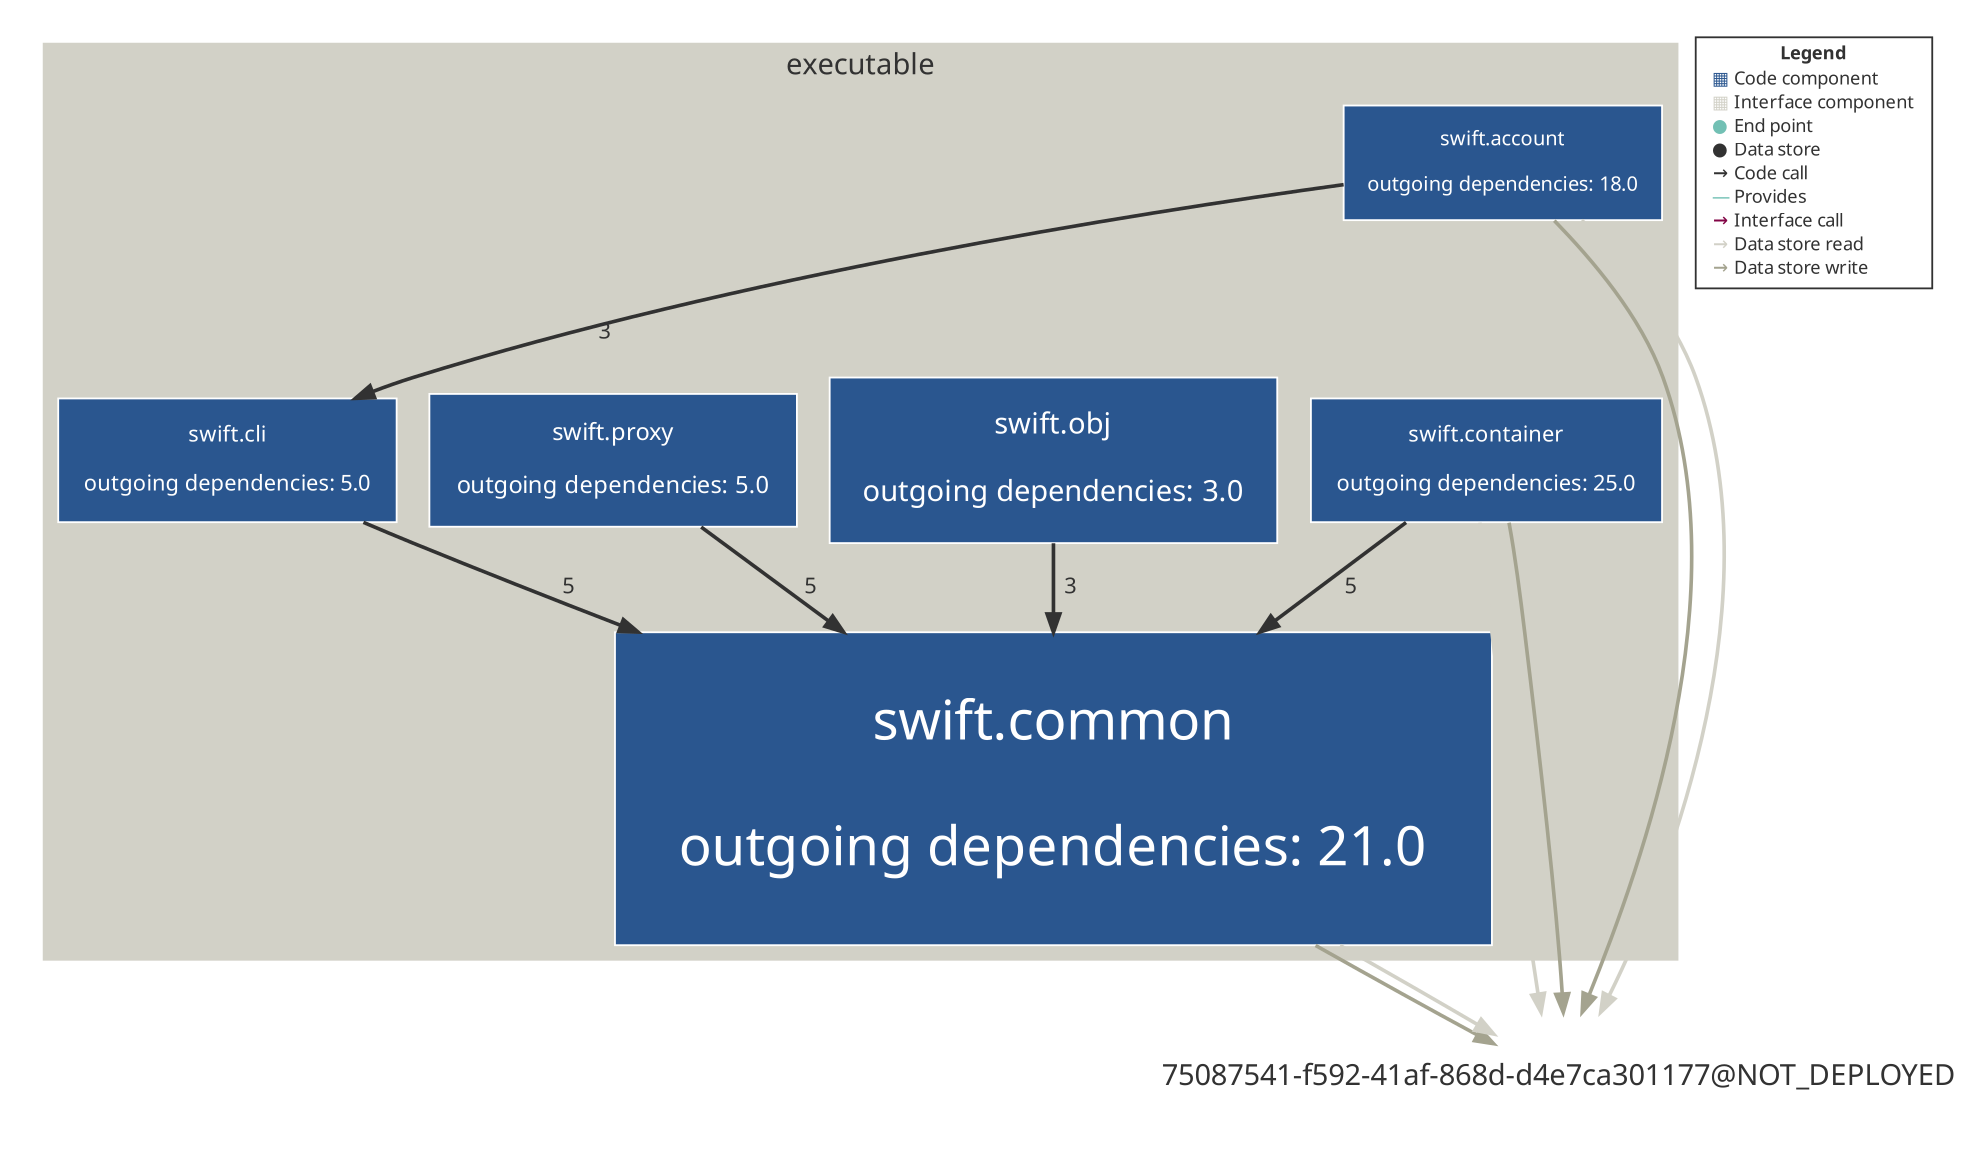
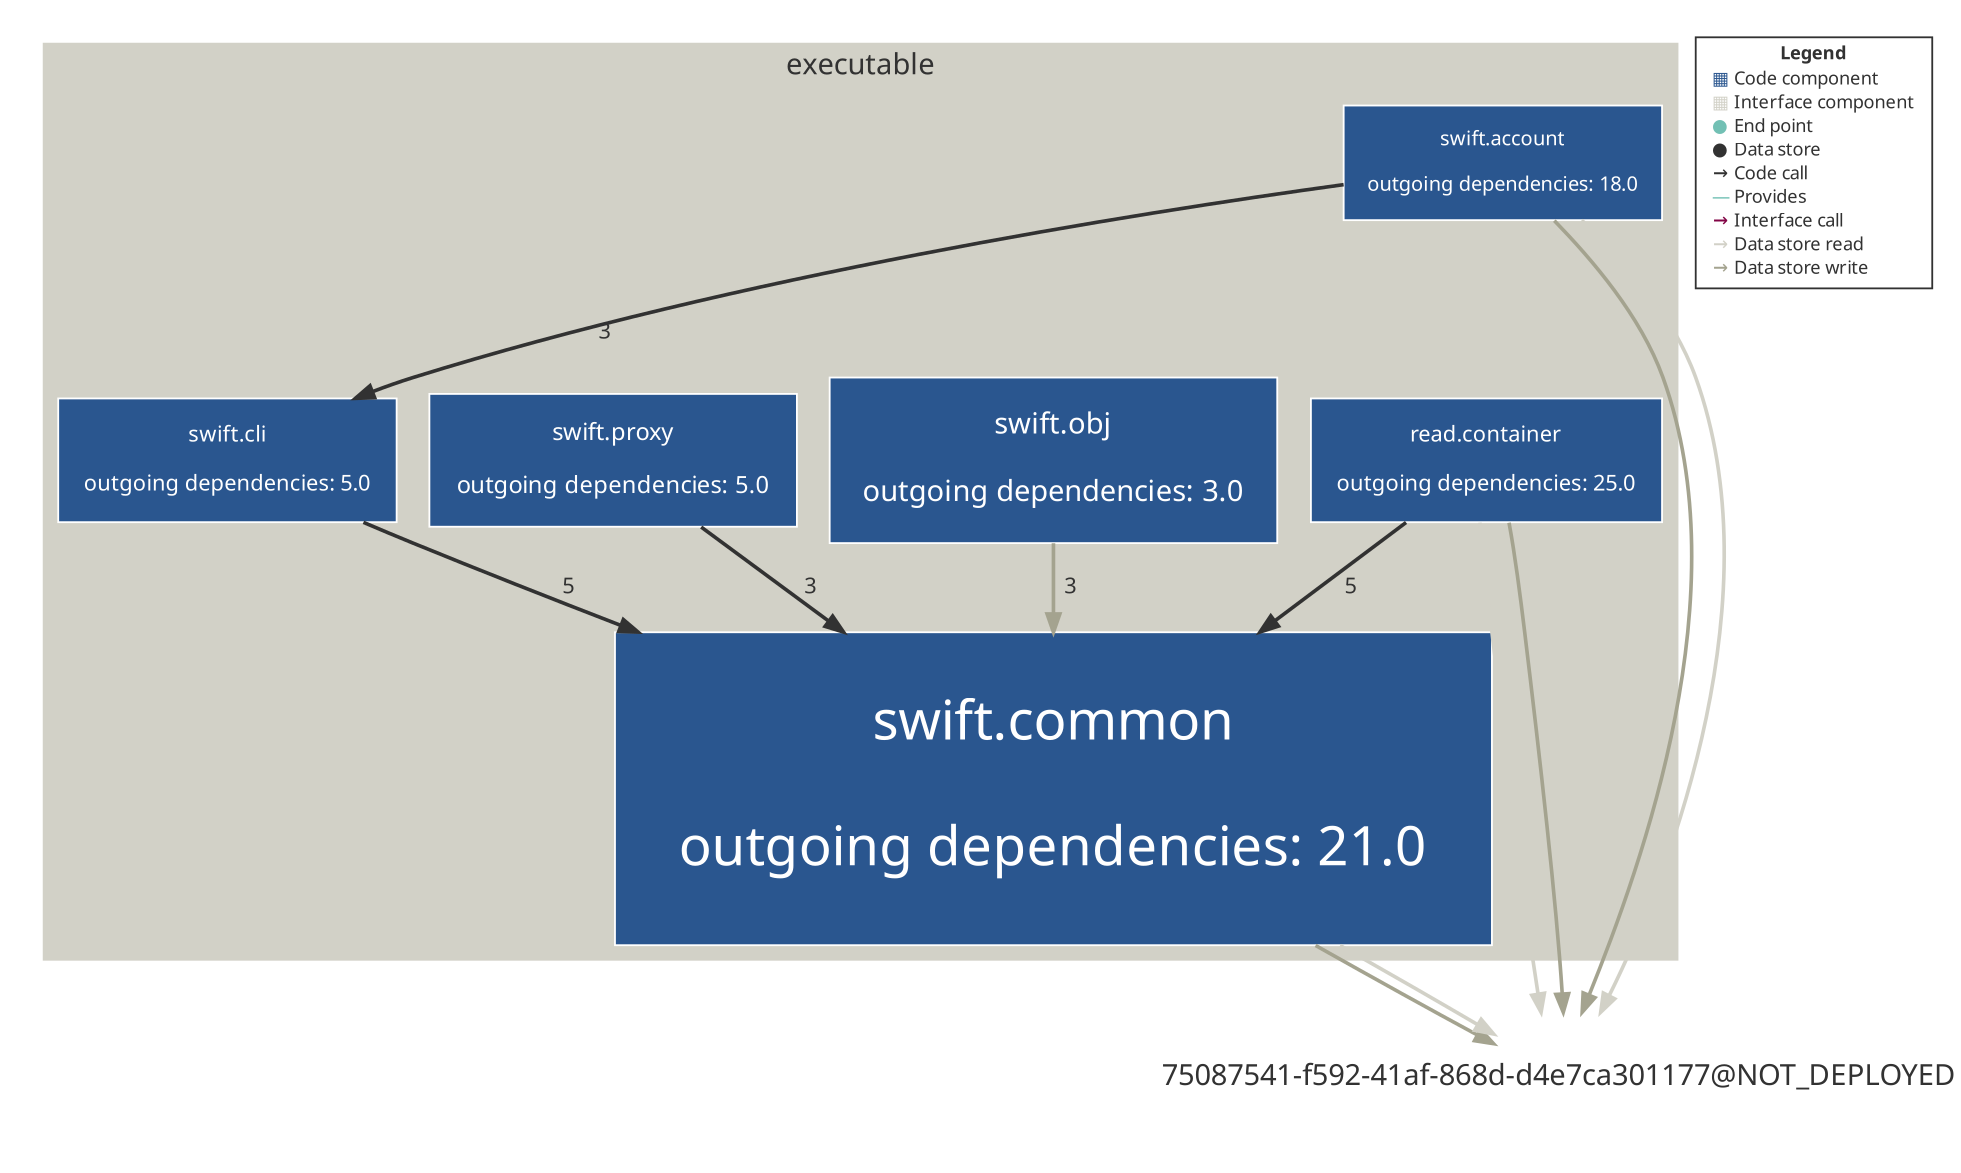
(1486, 460) -> (1486, 460)
(1053, 578) -> (1053, 578)
(805, 588) -> (805, 588)
